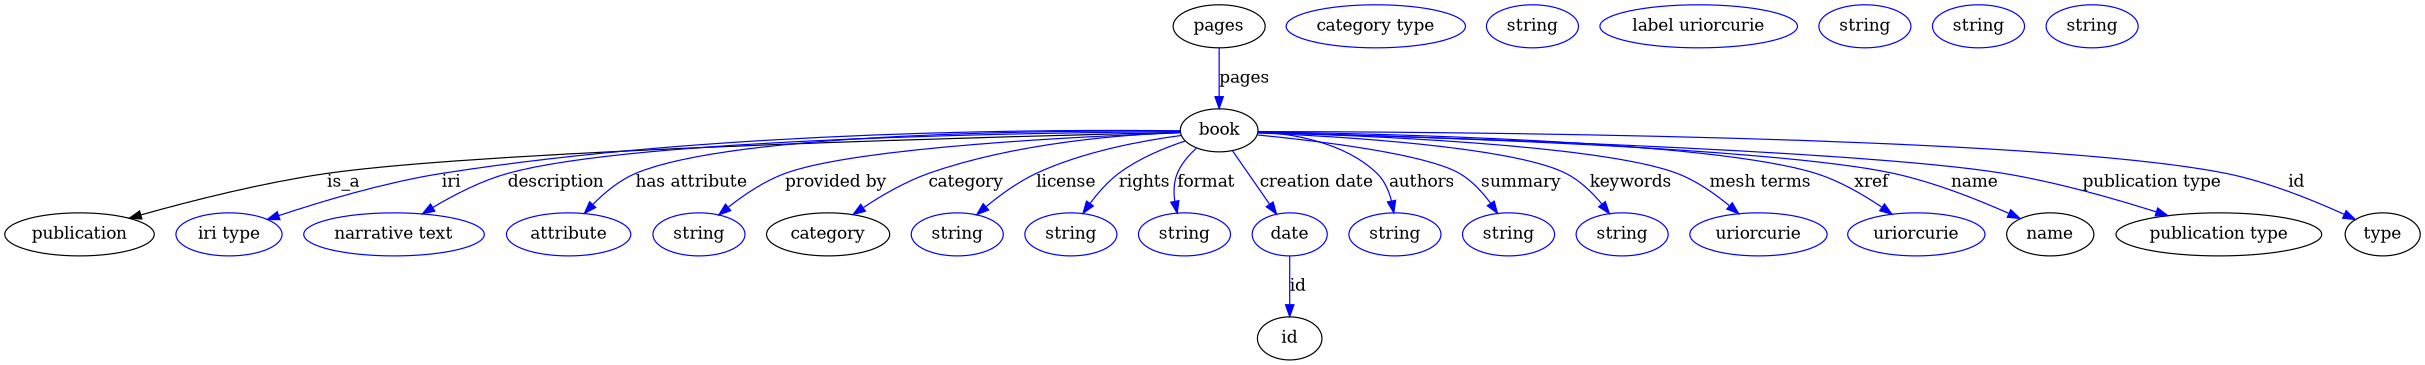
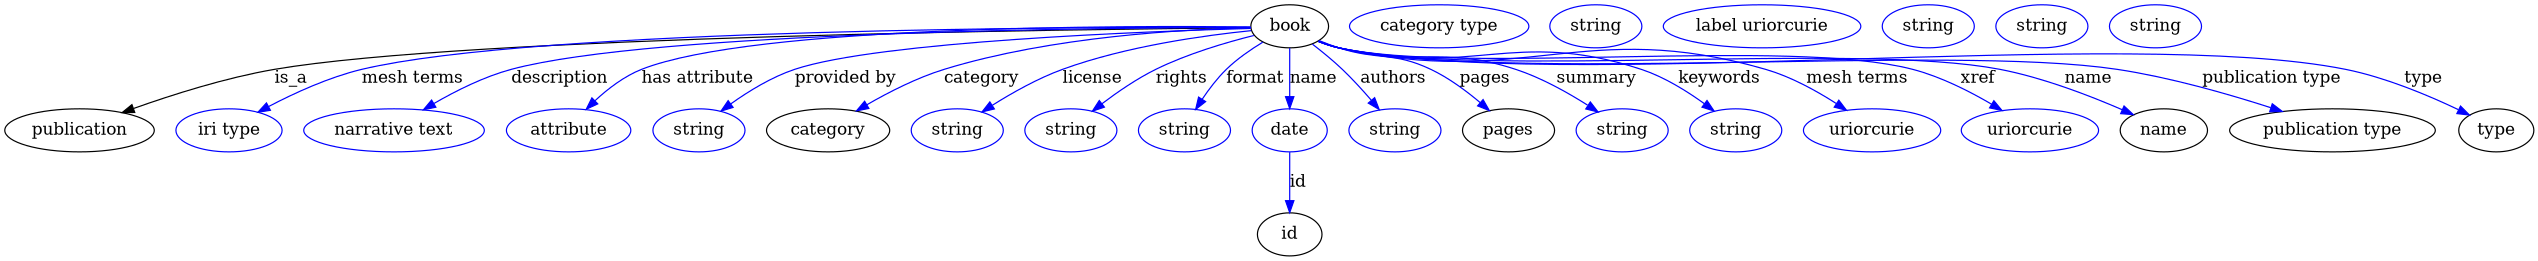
(1219, 72) -> (1425, 67)
(451, 182) -> (413, 78)
(1317, 182) -> (1314, 78)
(2297, 182) -> (2423, 78)
